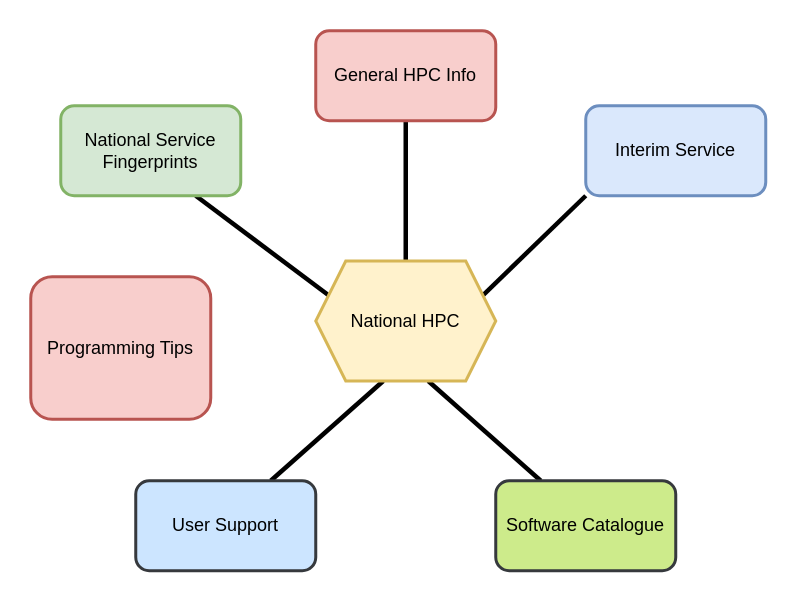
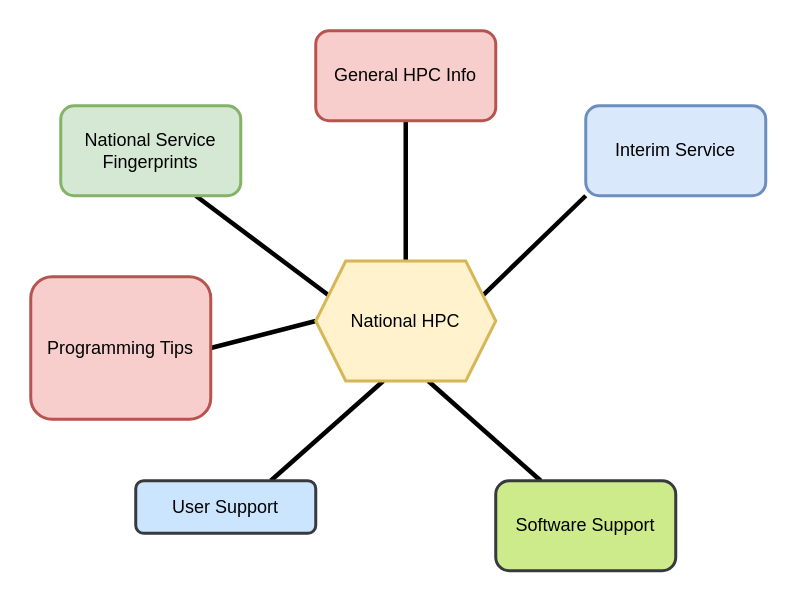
none -> (263, 335)
(226, 526) -> (226, 507)
(586, 526) -> (586, 526)
